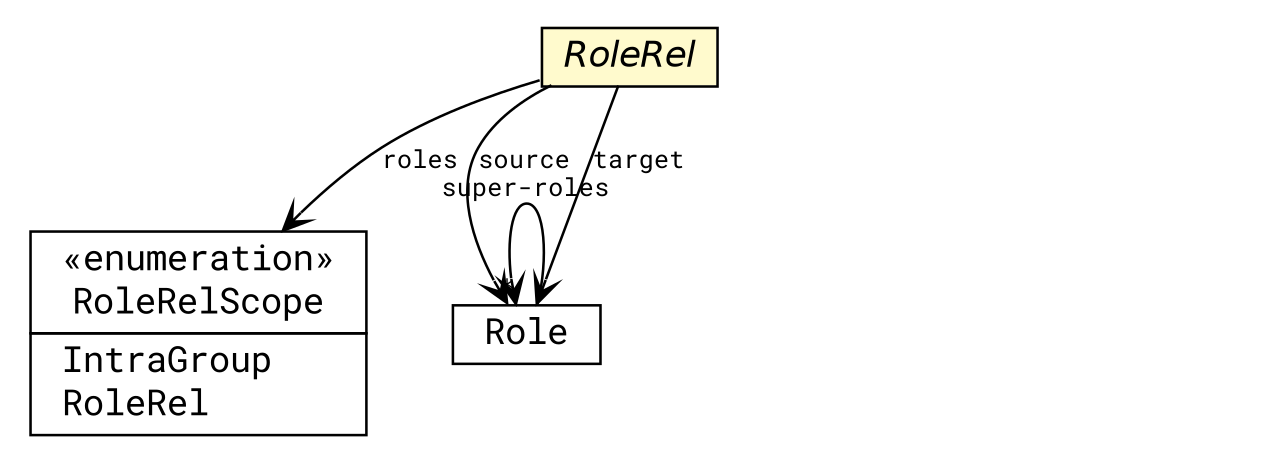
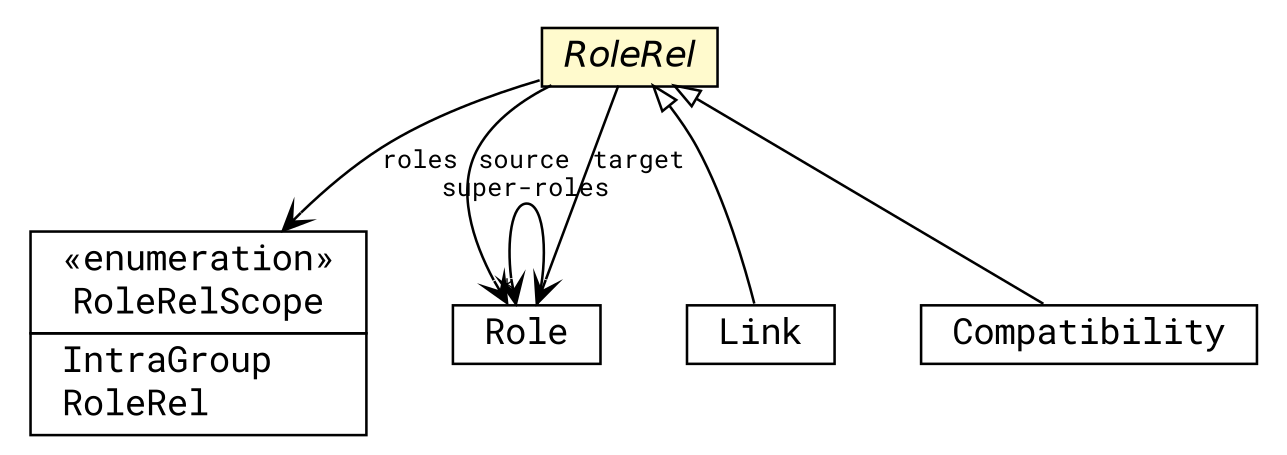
none -> (761, 333)
none -> (1089, 333)
